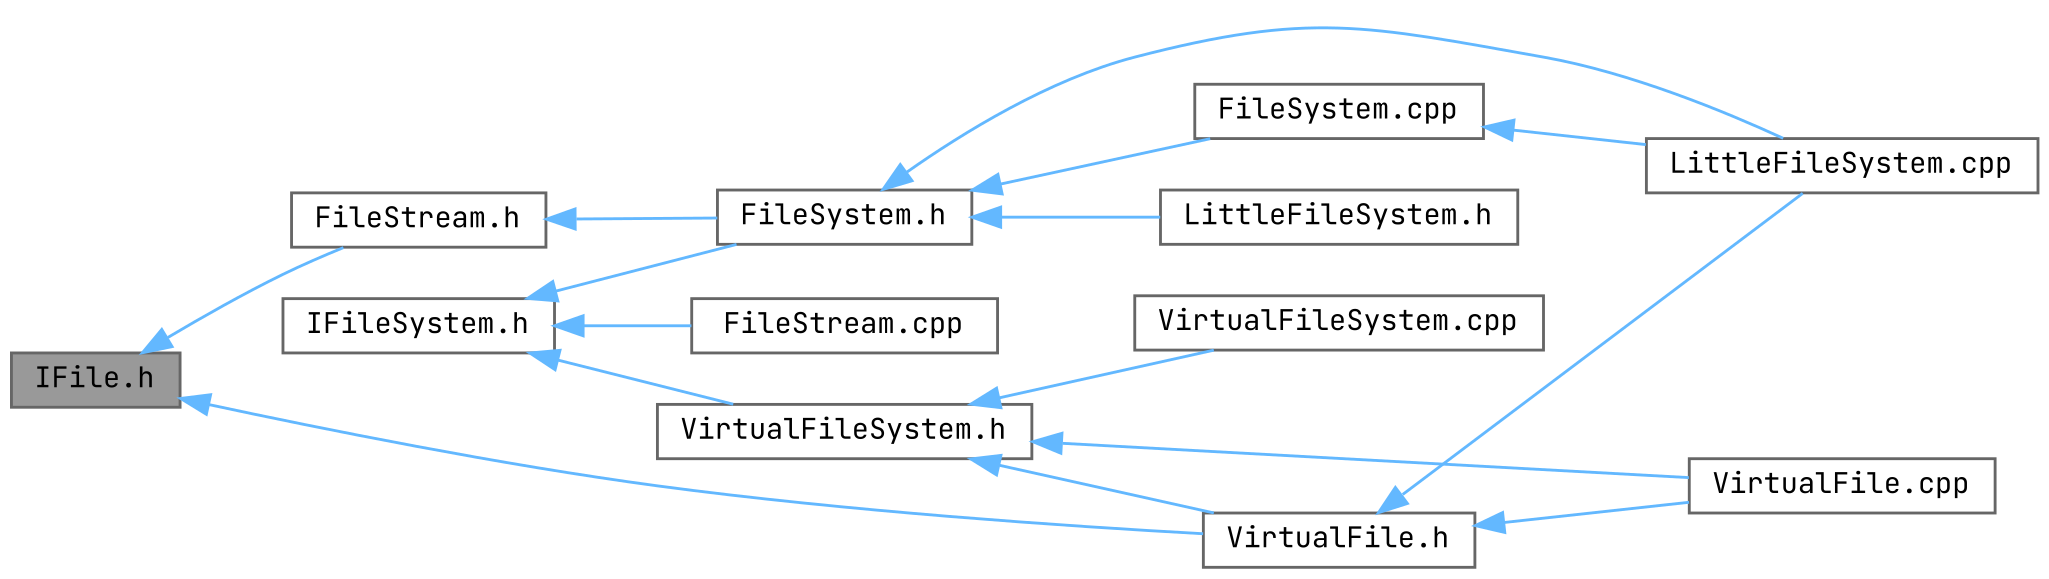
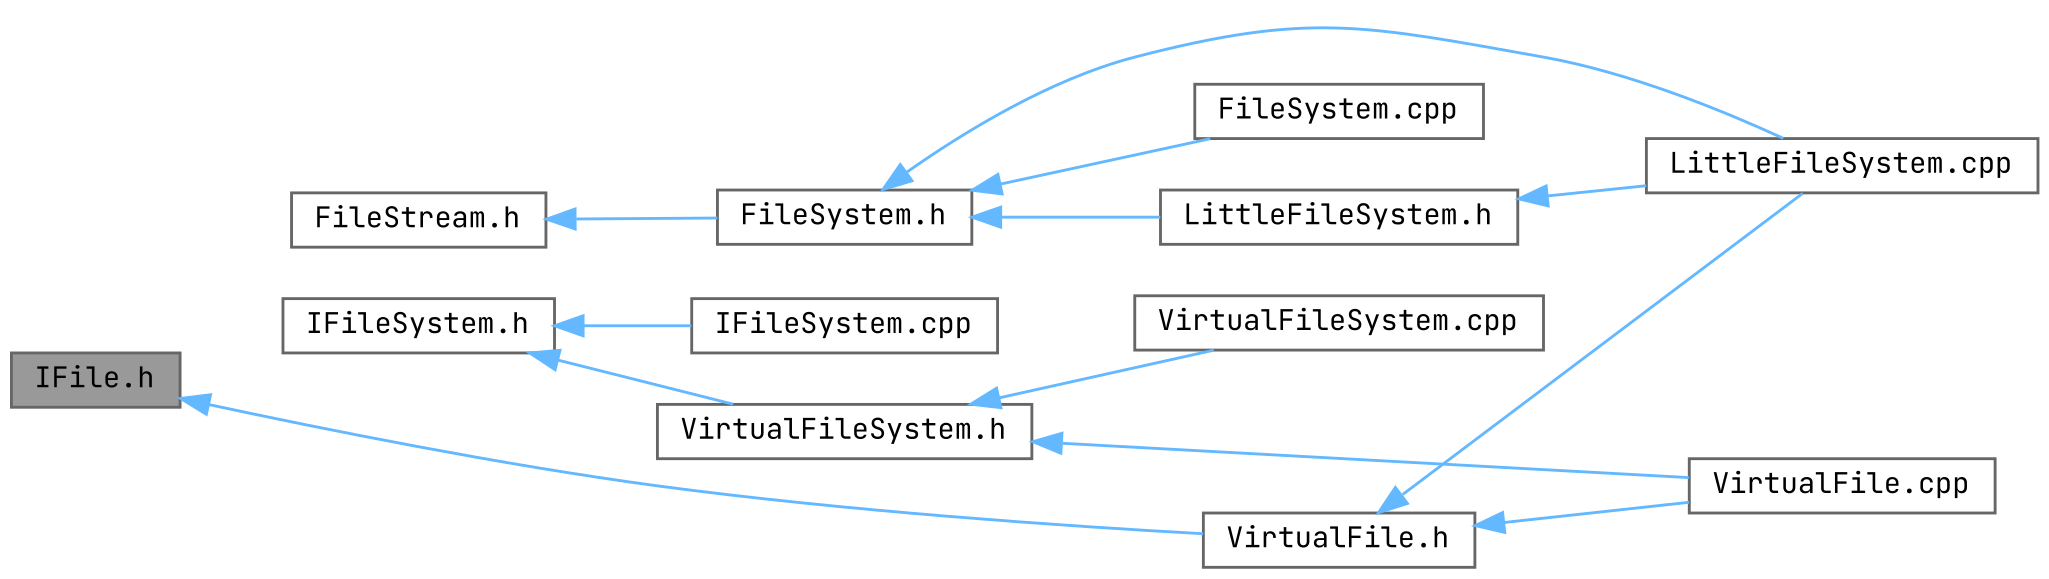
(1580, 137) -> (1597, 191)
(646, 268) -> none
(254, 289) -> none
(845, 326) -> (845, 326)
(1107, 489) -> none
